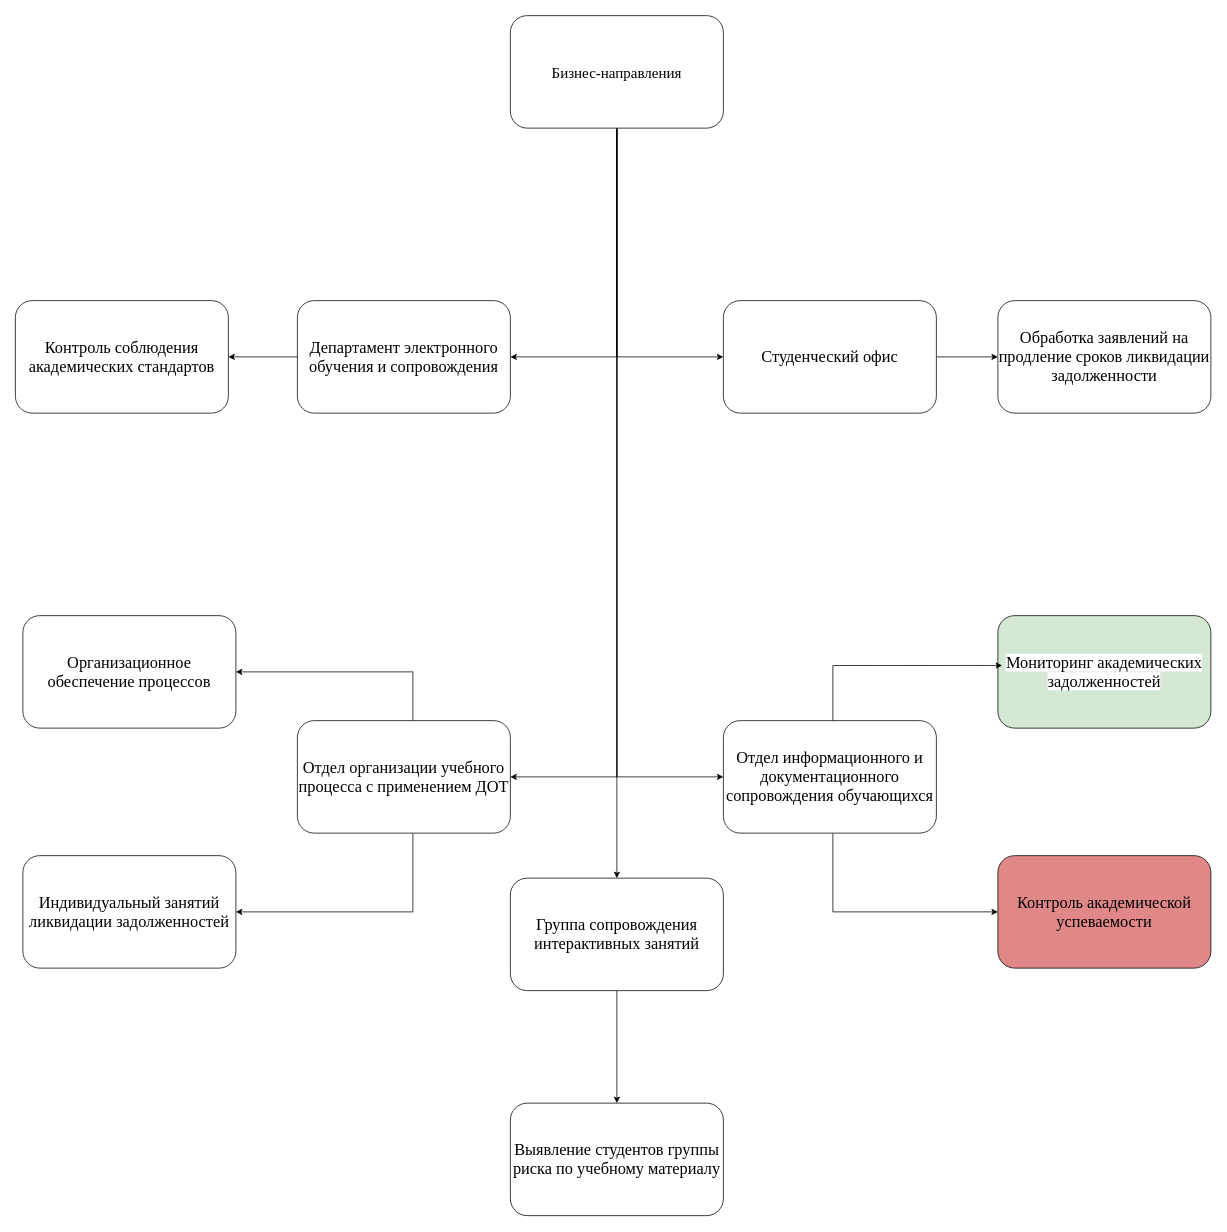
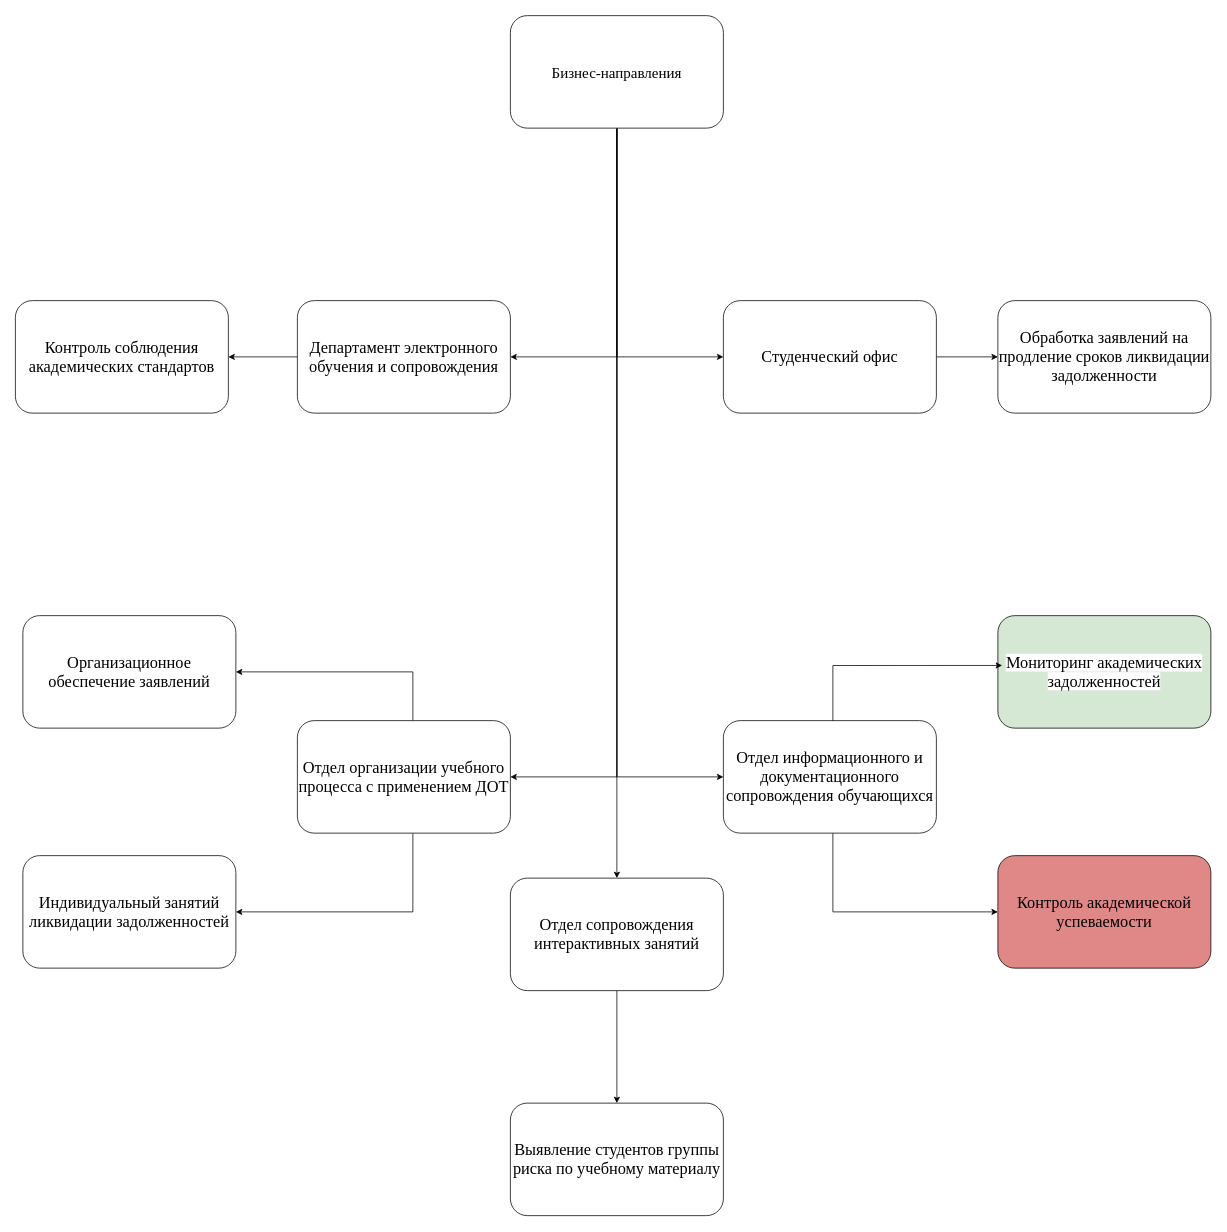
(129, 672) -> (129, 672)
(617, 934) -> (617, 934)
